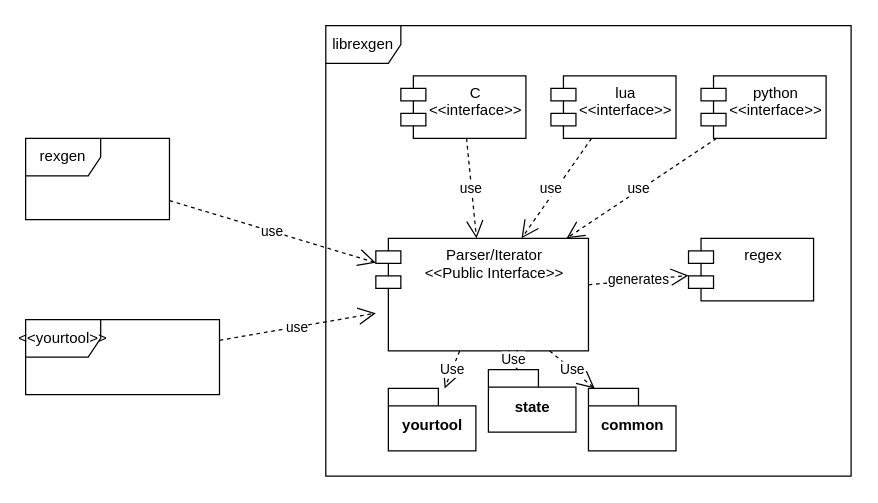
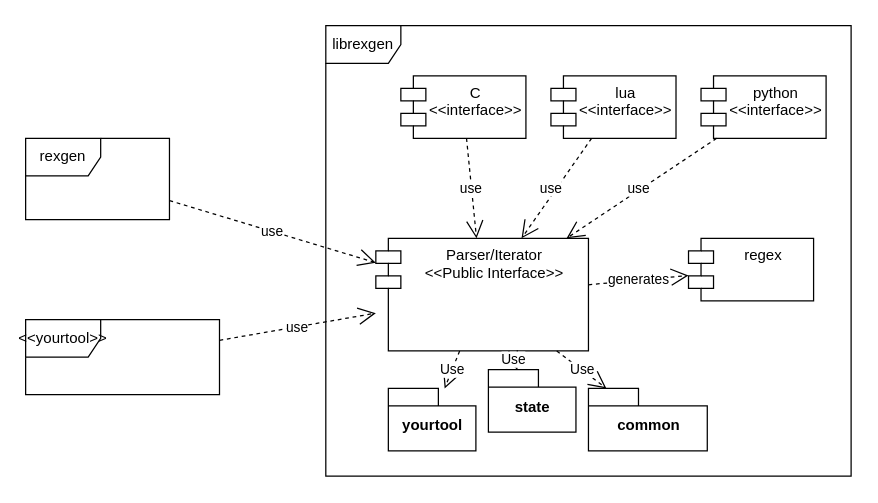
(632, 419) -> (648, 419)
